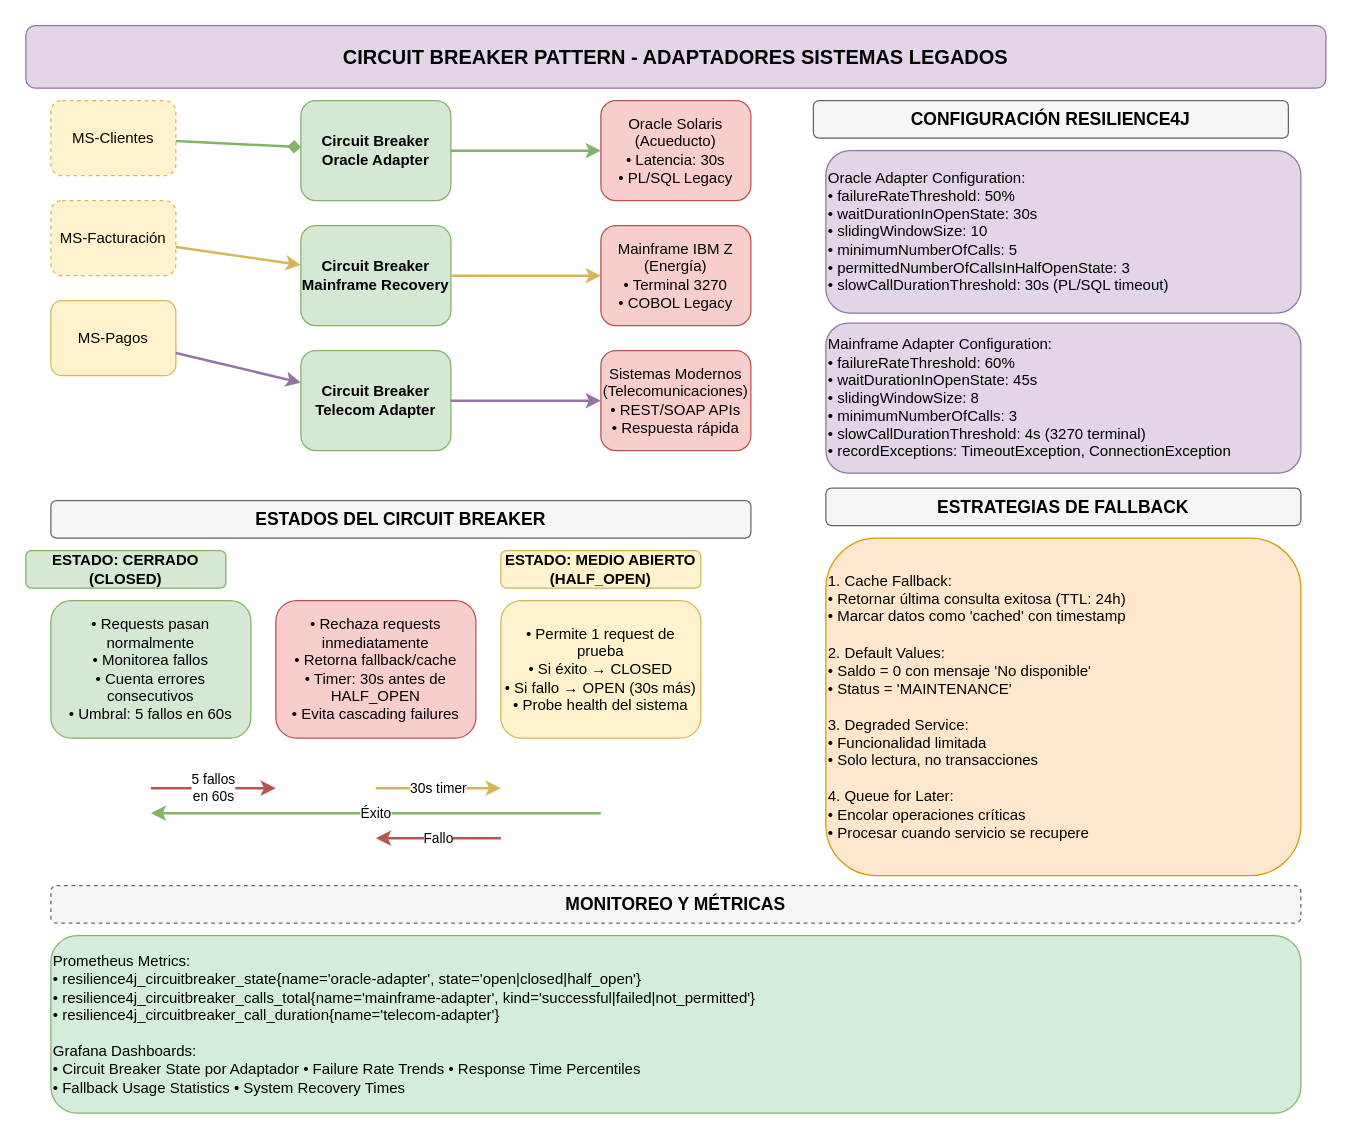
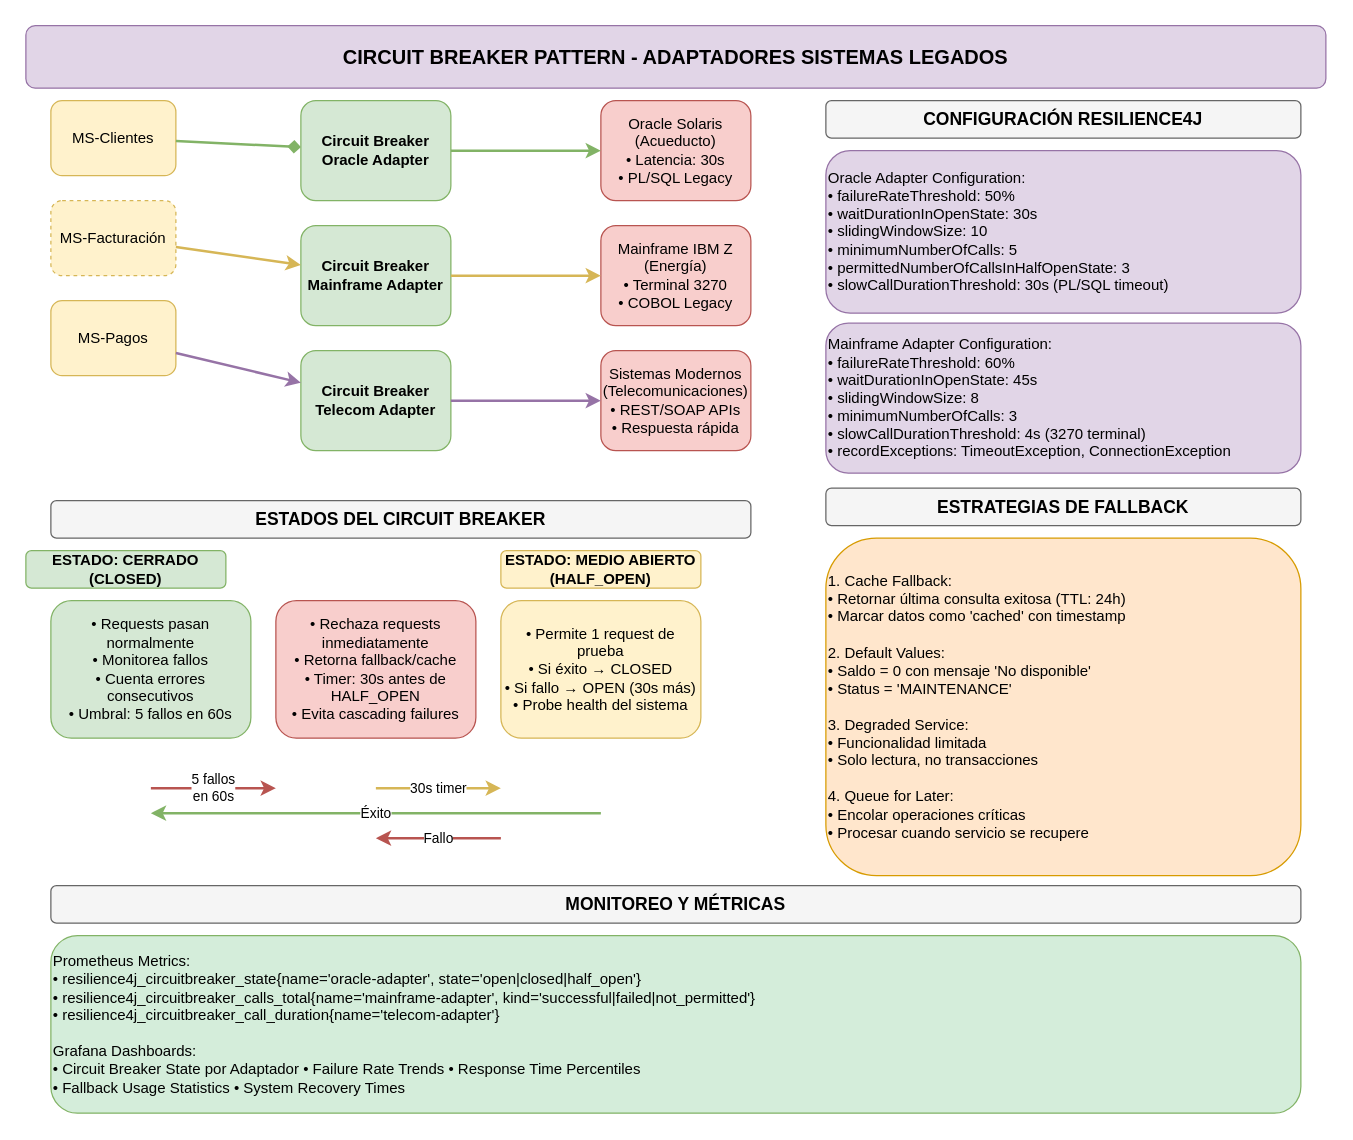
(1051, 119) -> (1063, 119)
(113, 138) -> (113, 138)
(376, 276) -> (376, 276)
(676, 904) -> (676, 904)
